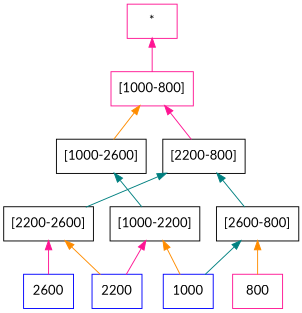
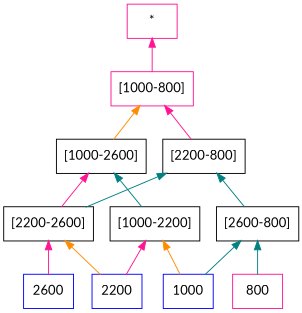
none -> (72, 194)
(258, 262) -> (258, 262)
